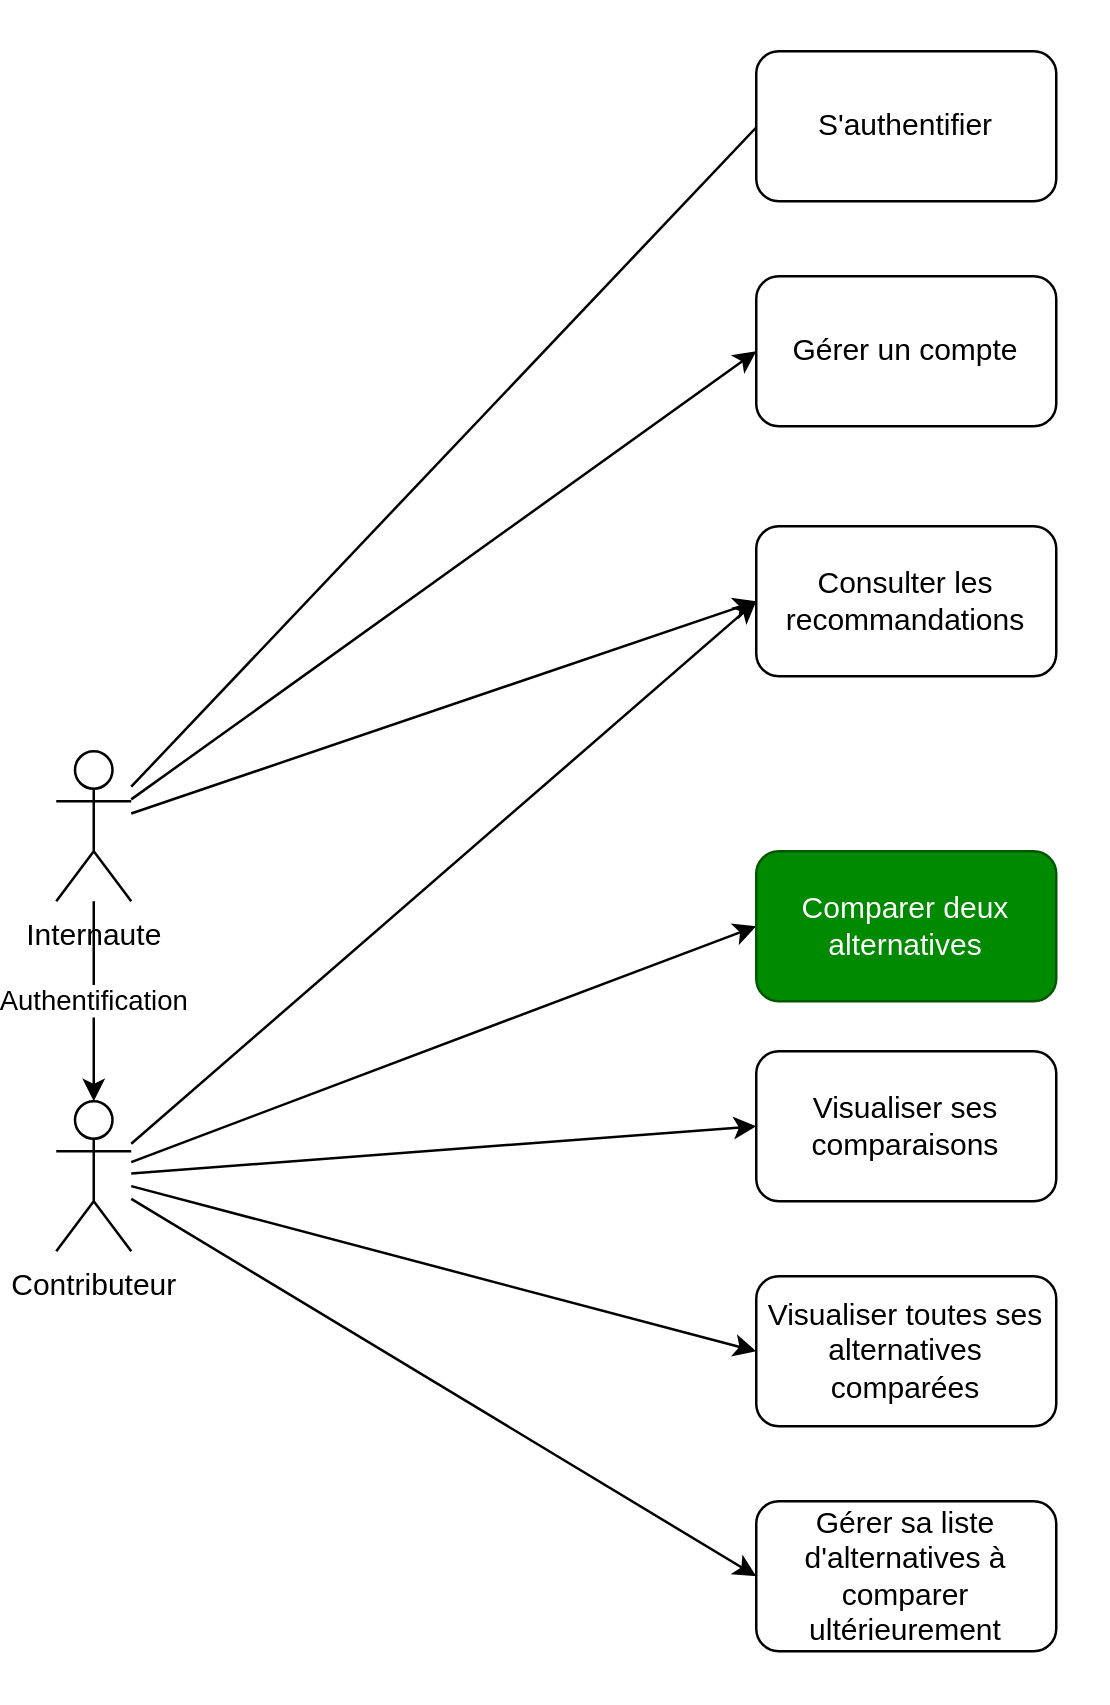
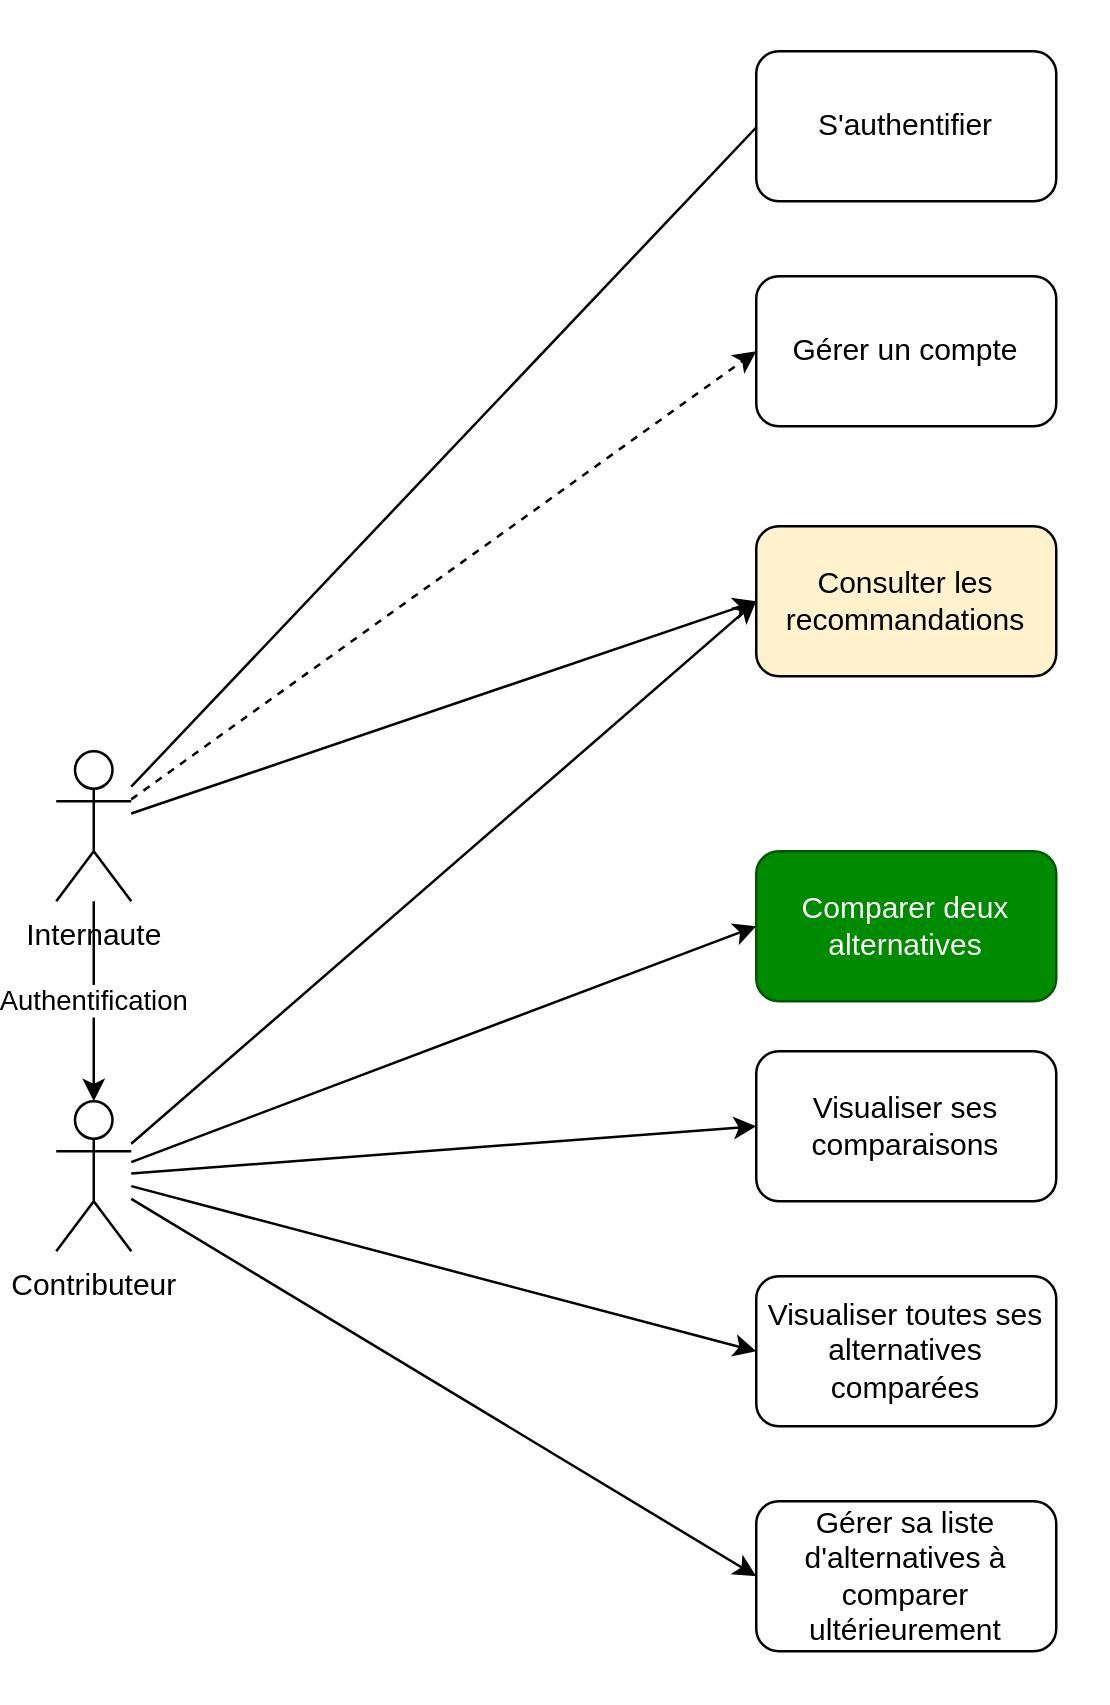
(437, 580) -> (437, 580)
(906, 601) -> (906, 601)
